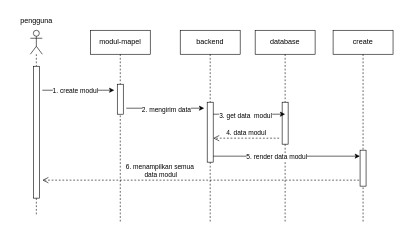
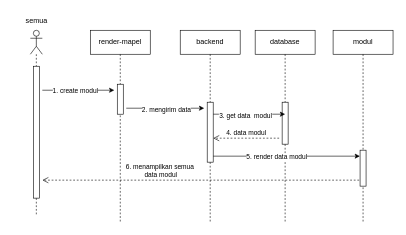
(37, 21) -> (37, 21)
(120, 42) -> (120, 42)
(363, 42) -> (363, 42)
